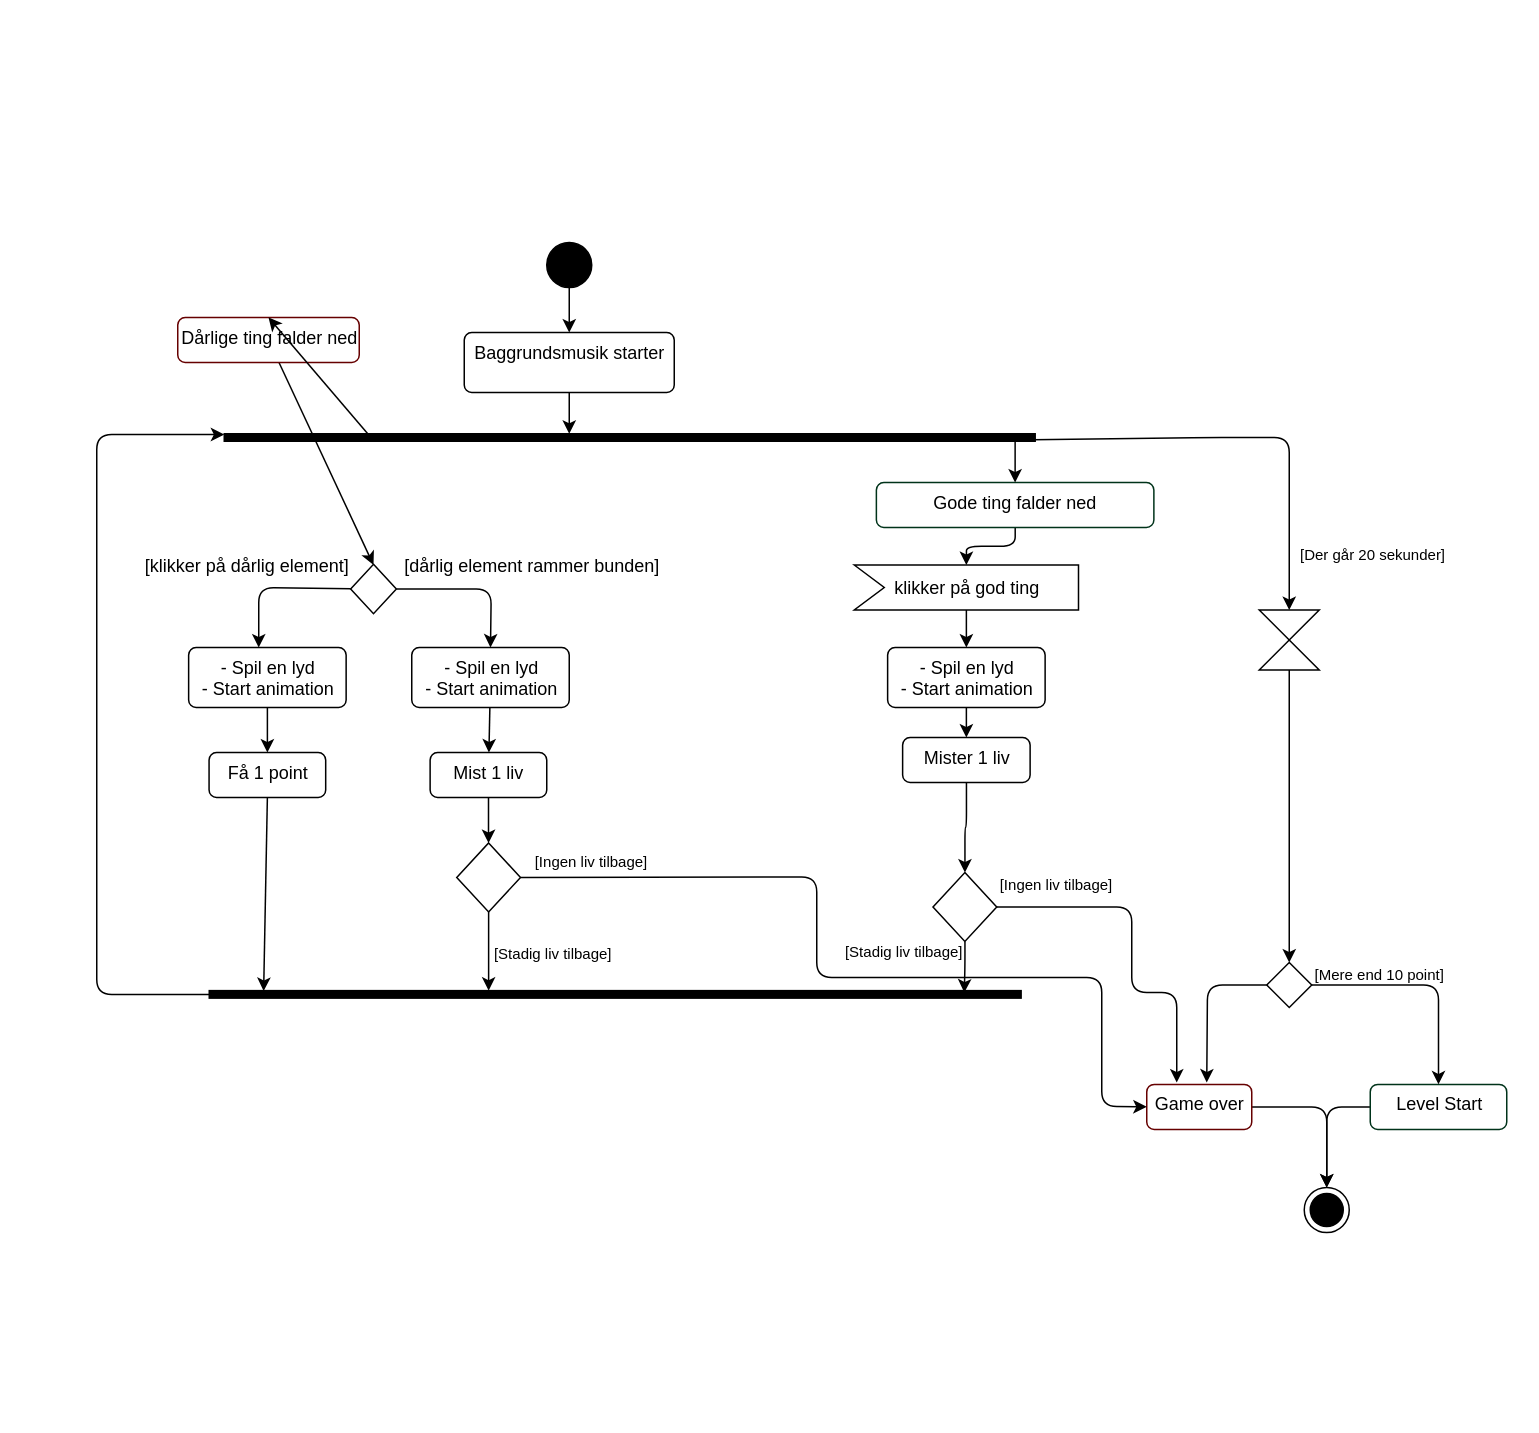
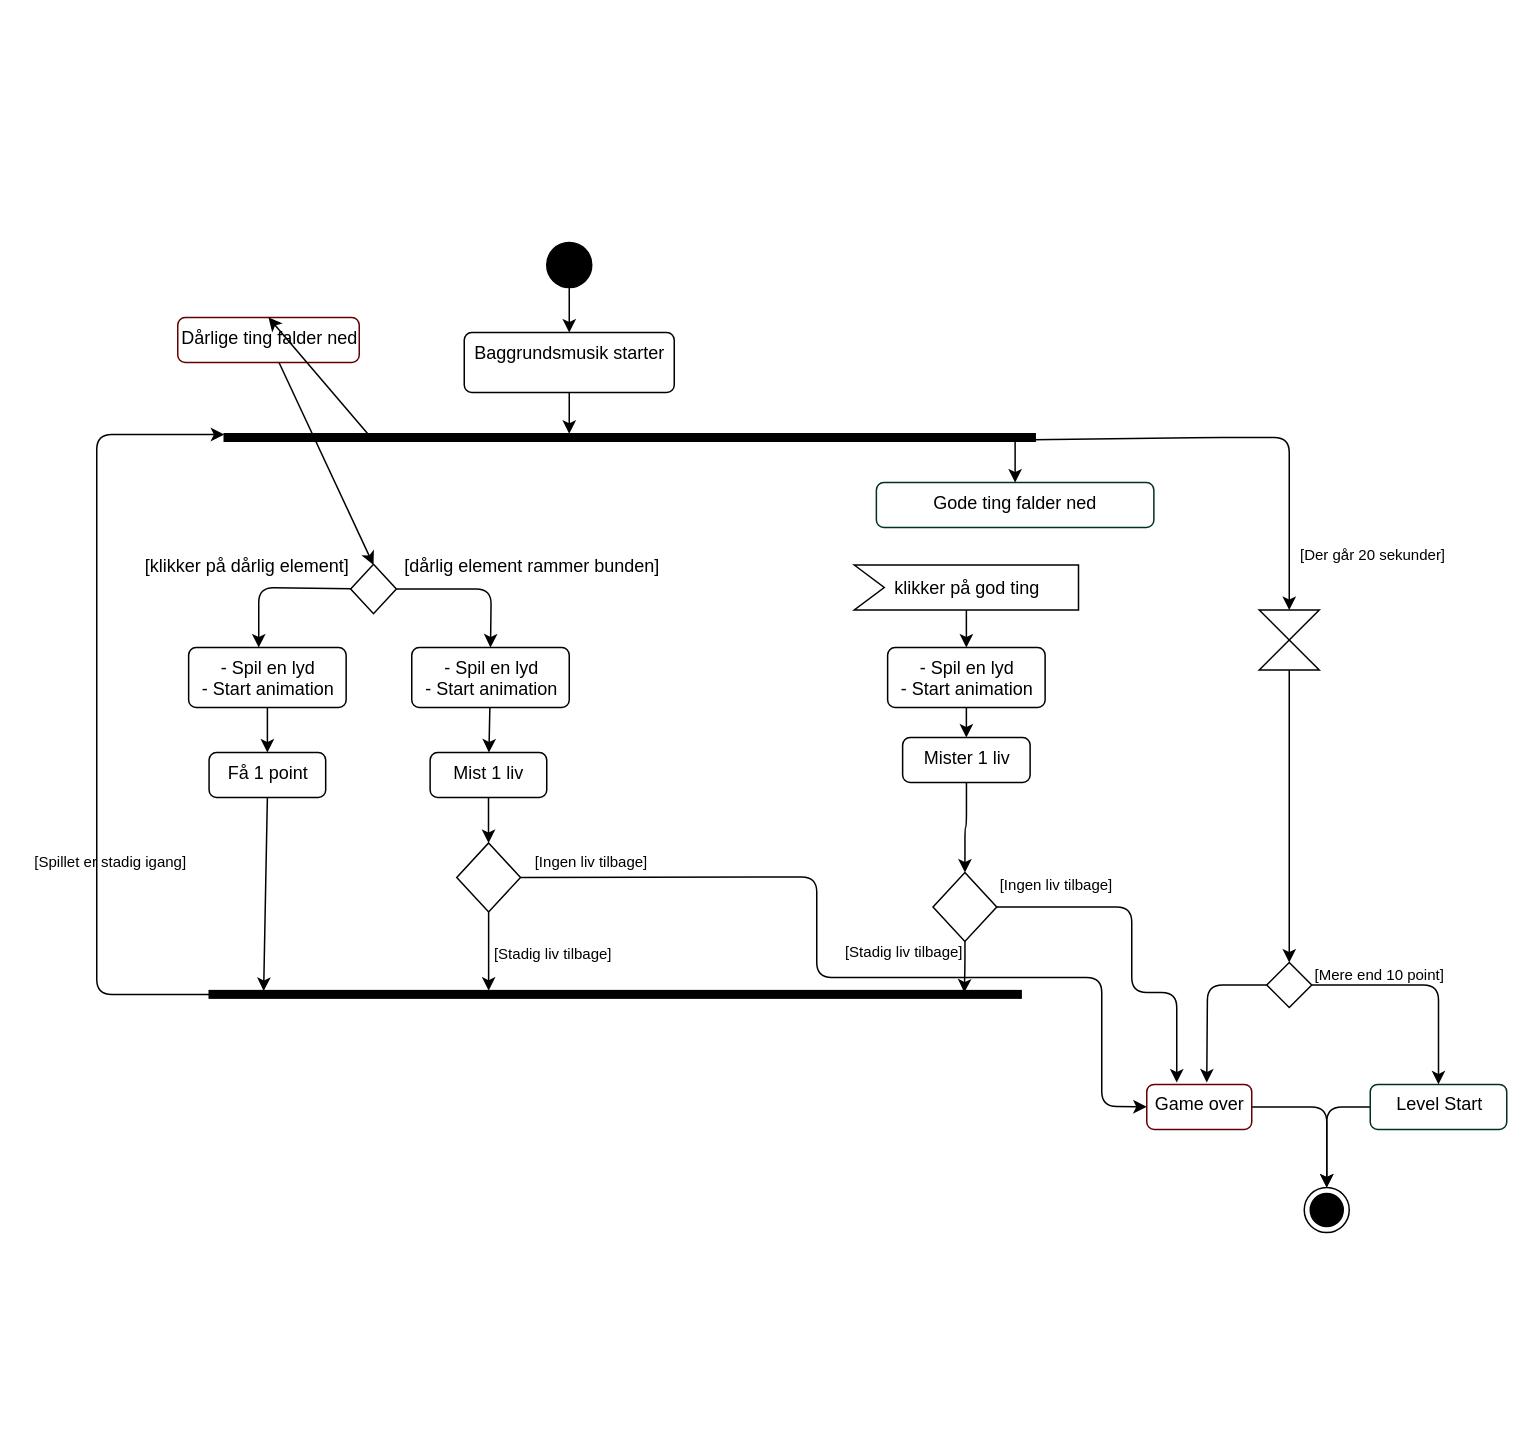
(994, 546) -> none
none -> (110, 861)
